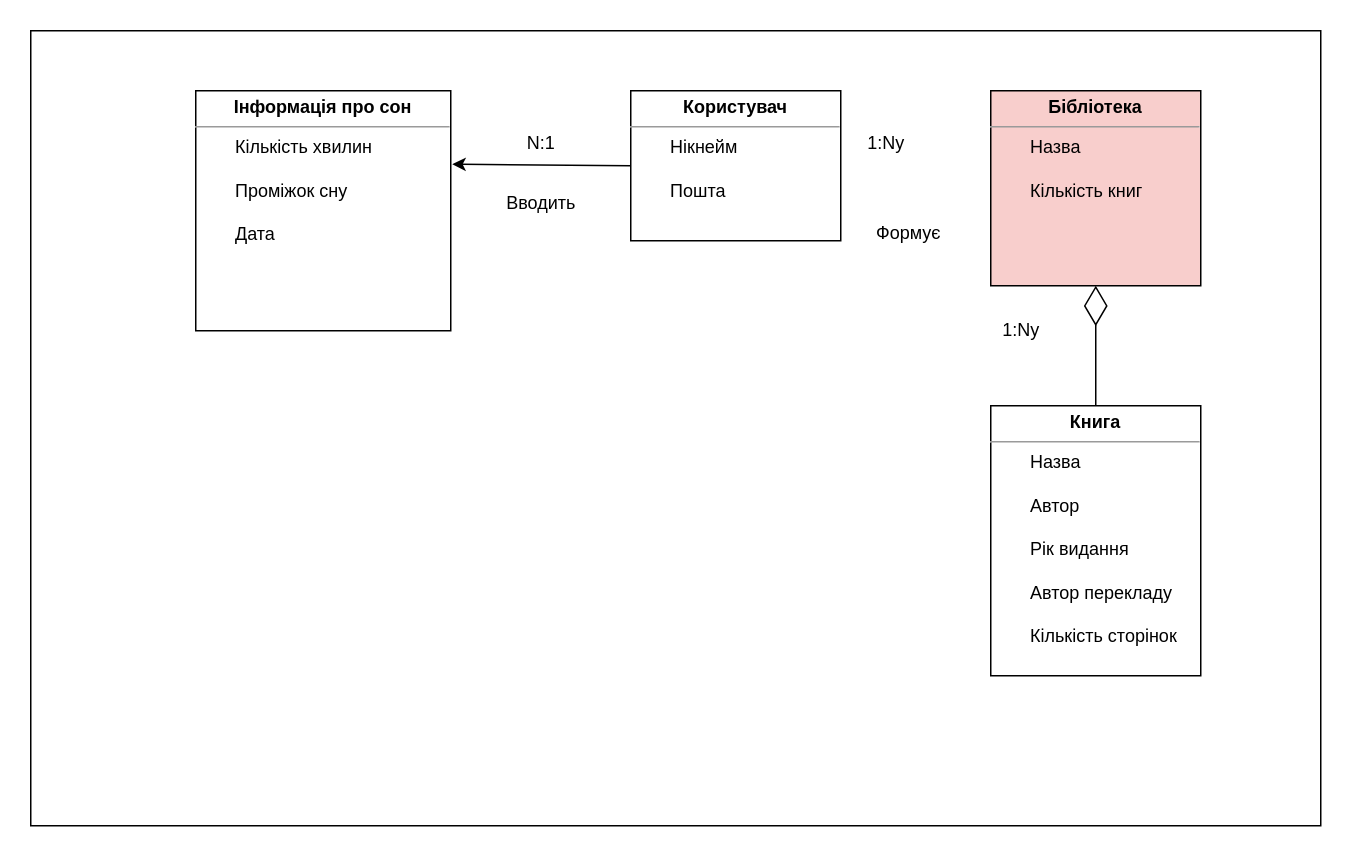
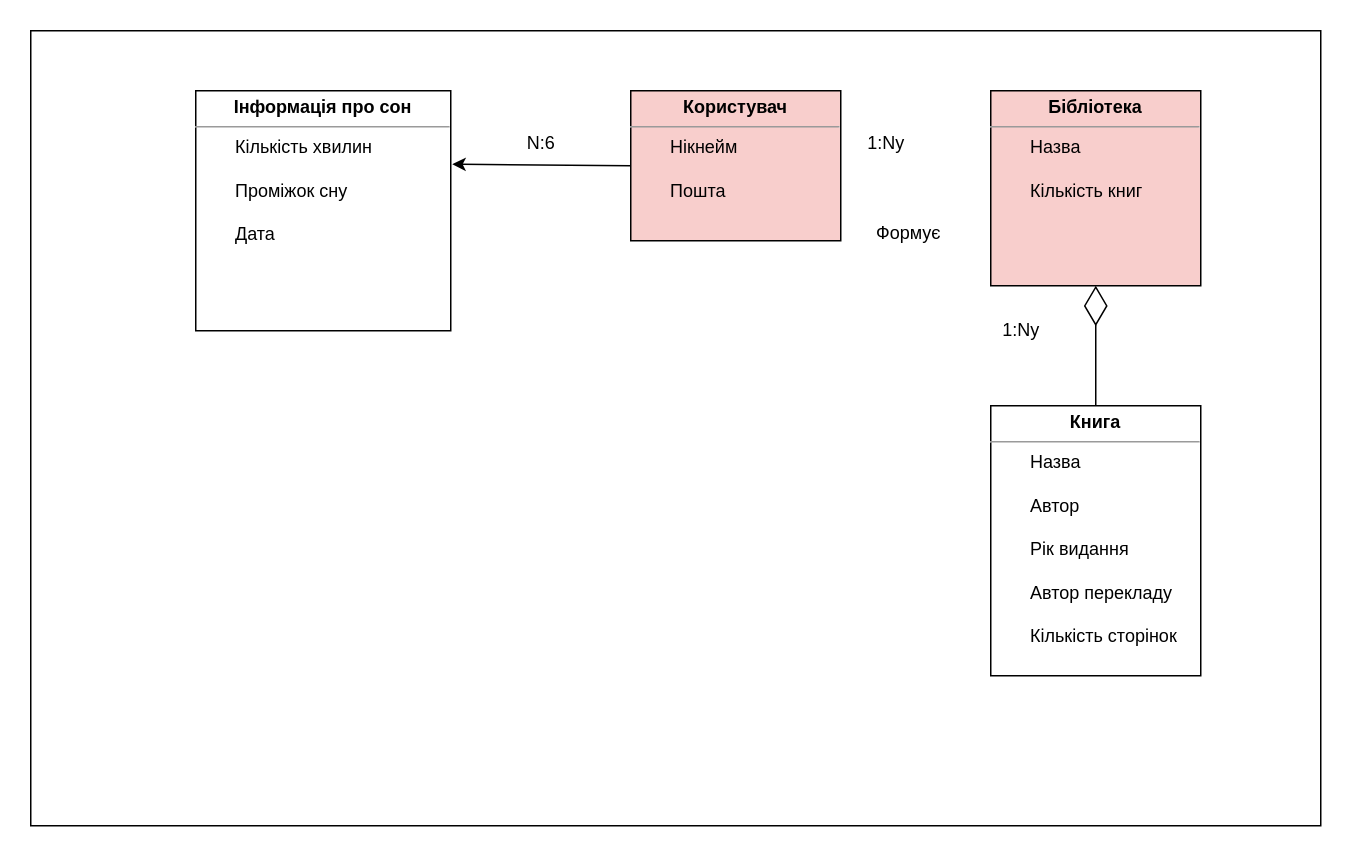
(542, 143) -> (542, 143)
(736, 166) -> (736, 166)
(541, 203) -> none
